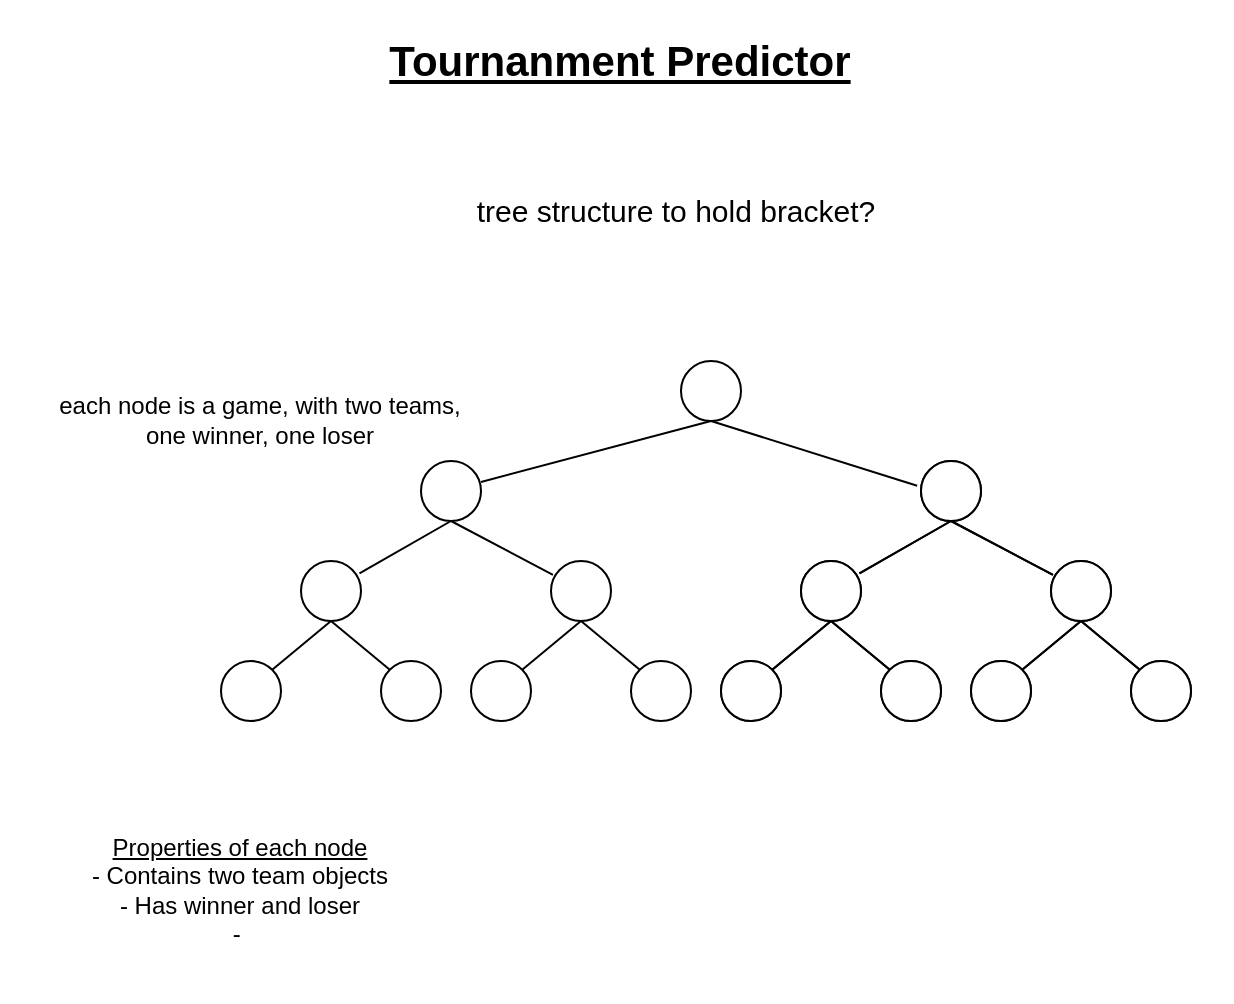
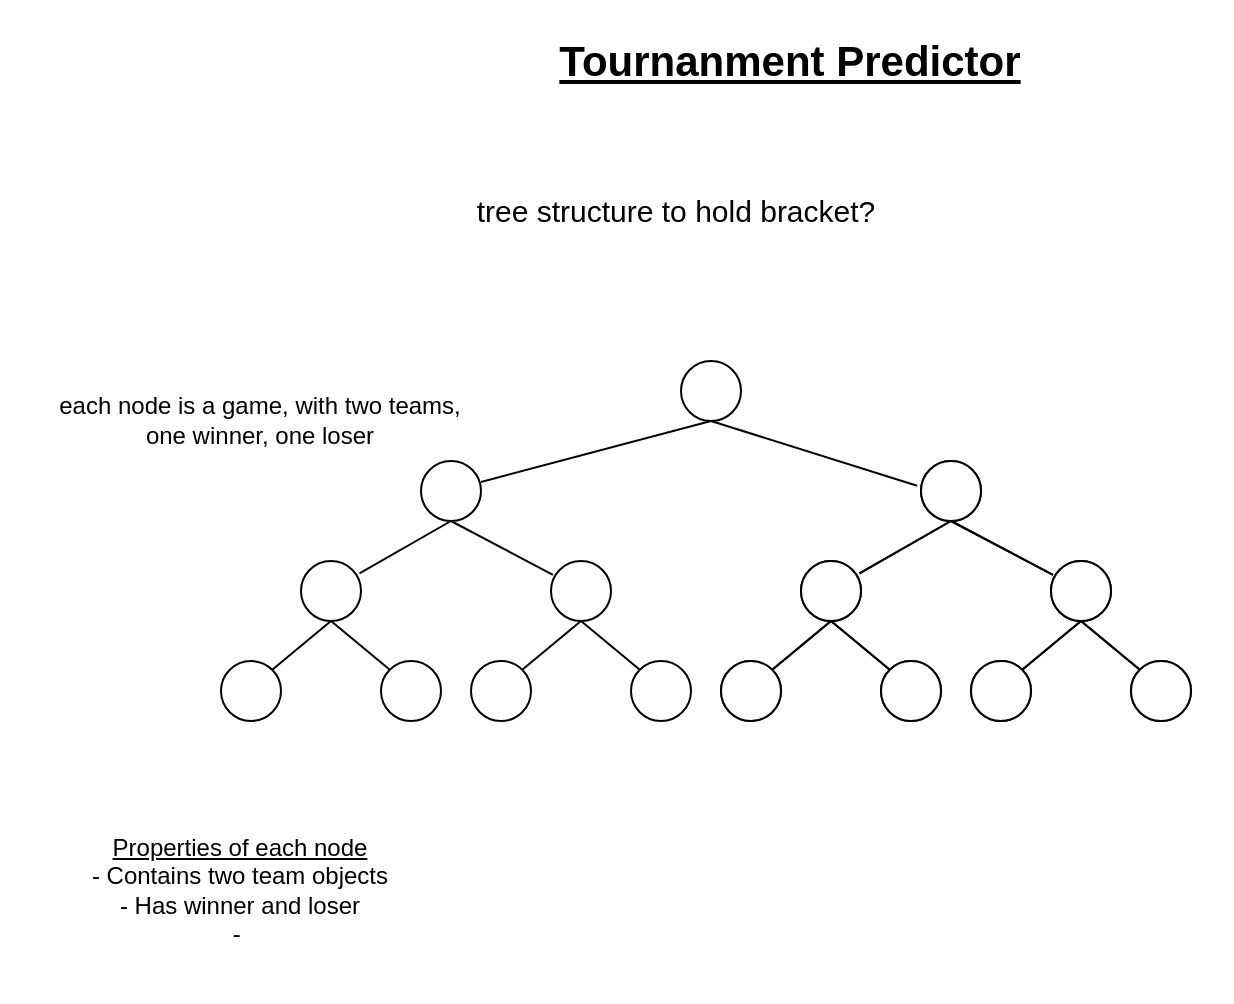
(621, 61) -> (791, 61)
